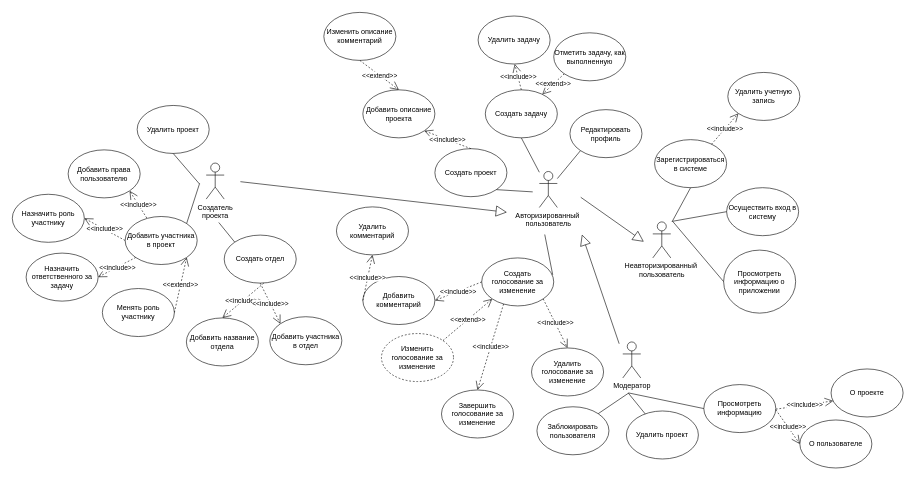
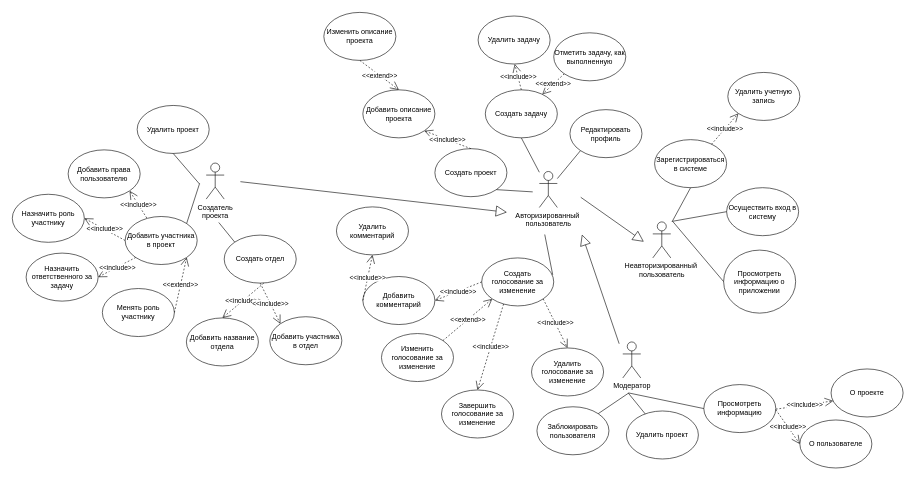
(360, 36) -> (360, 36)
(417, 357) -> (417, 357)
